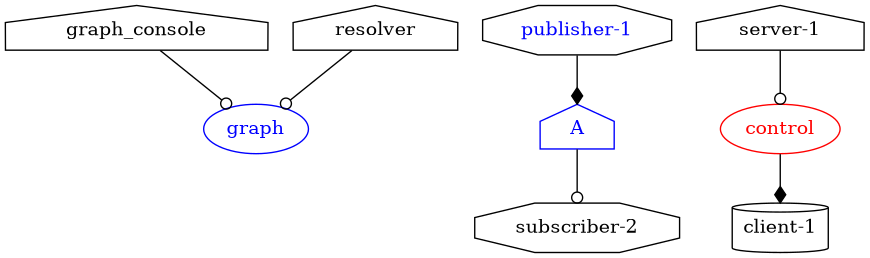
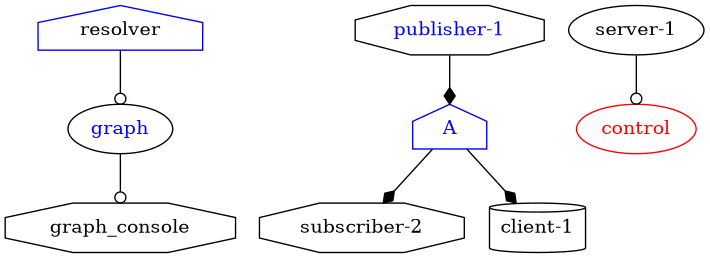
(137, 30) -> (120, 228)
(375, 30) -> (120, 30)
(780, 30) -> (636, 30)
(191, 75) -> (120, 173)
(256, 129) -> (120, 129)
(780, 170) -> (486, 170)
(577, 171) -> (413, 170)
